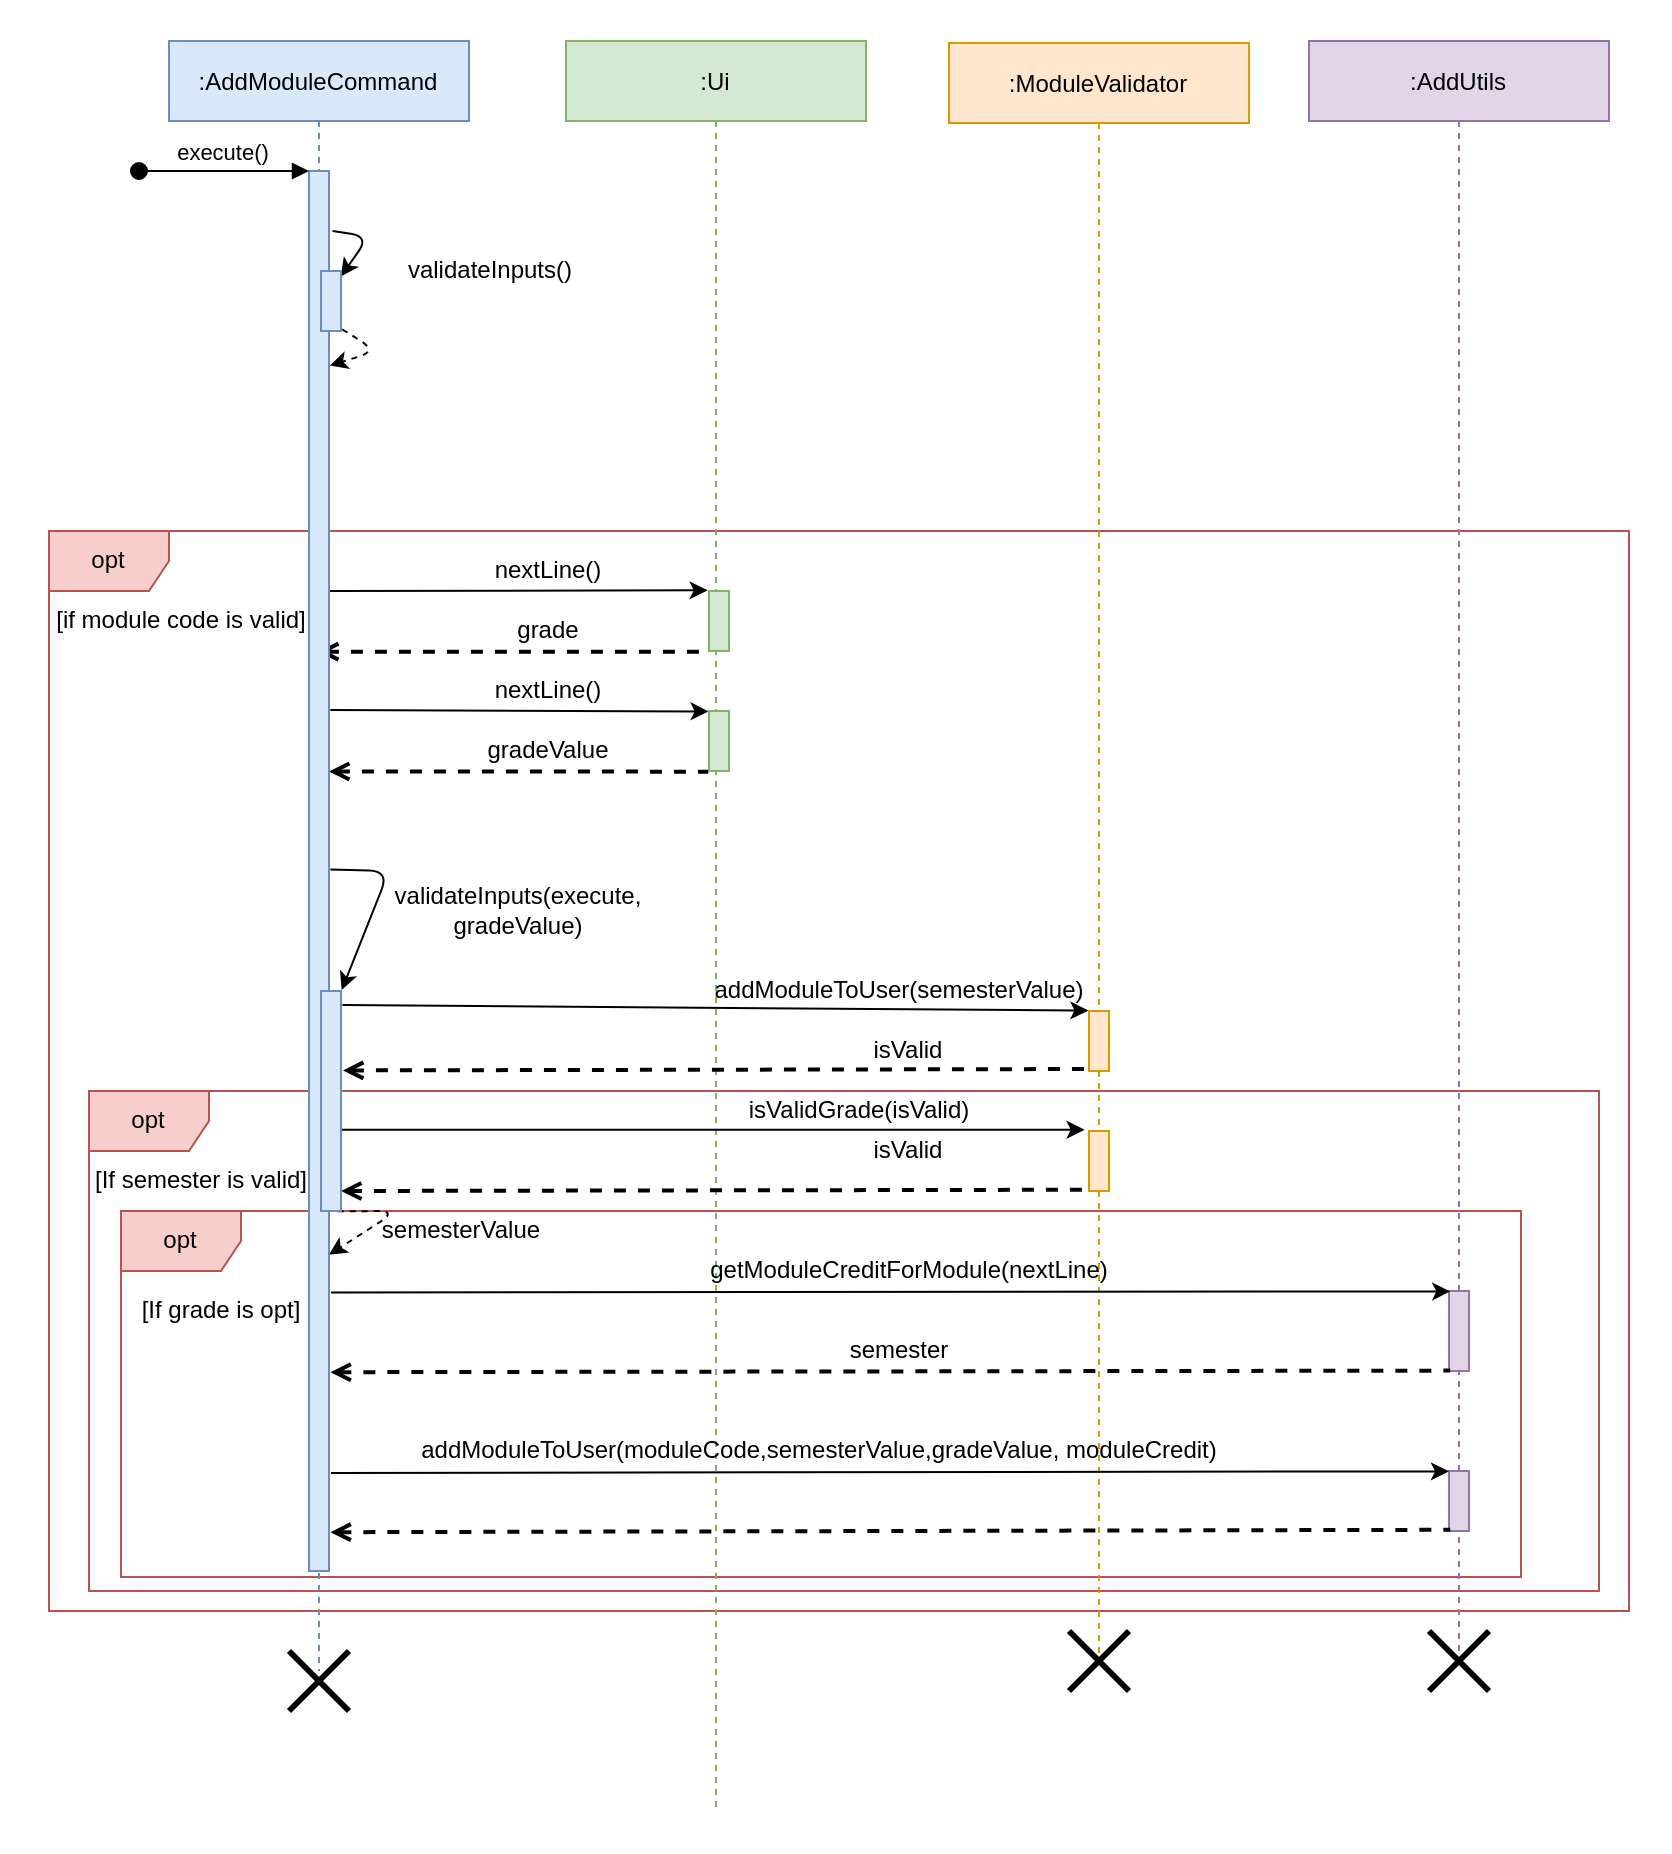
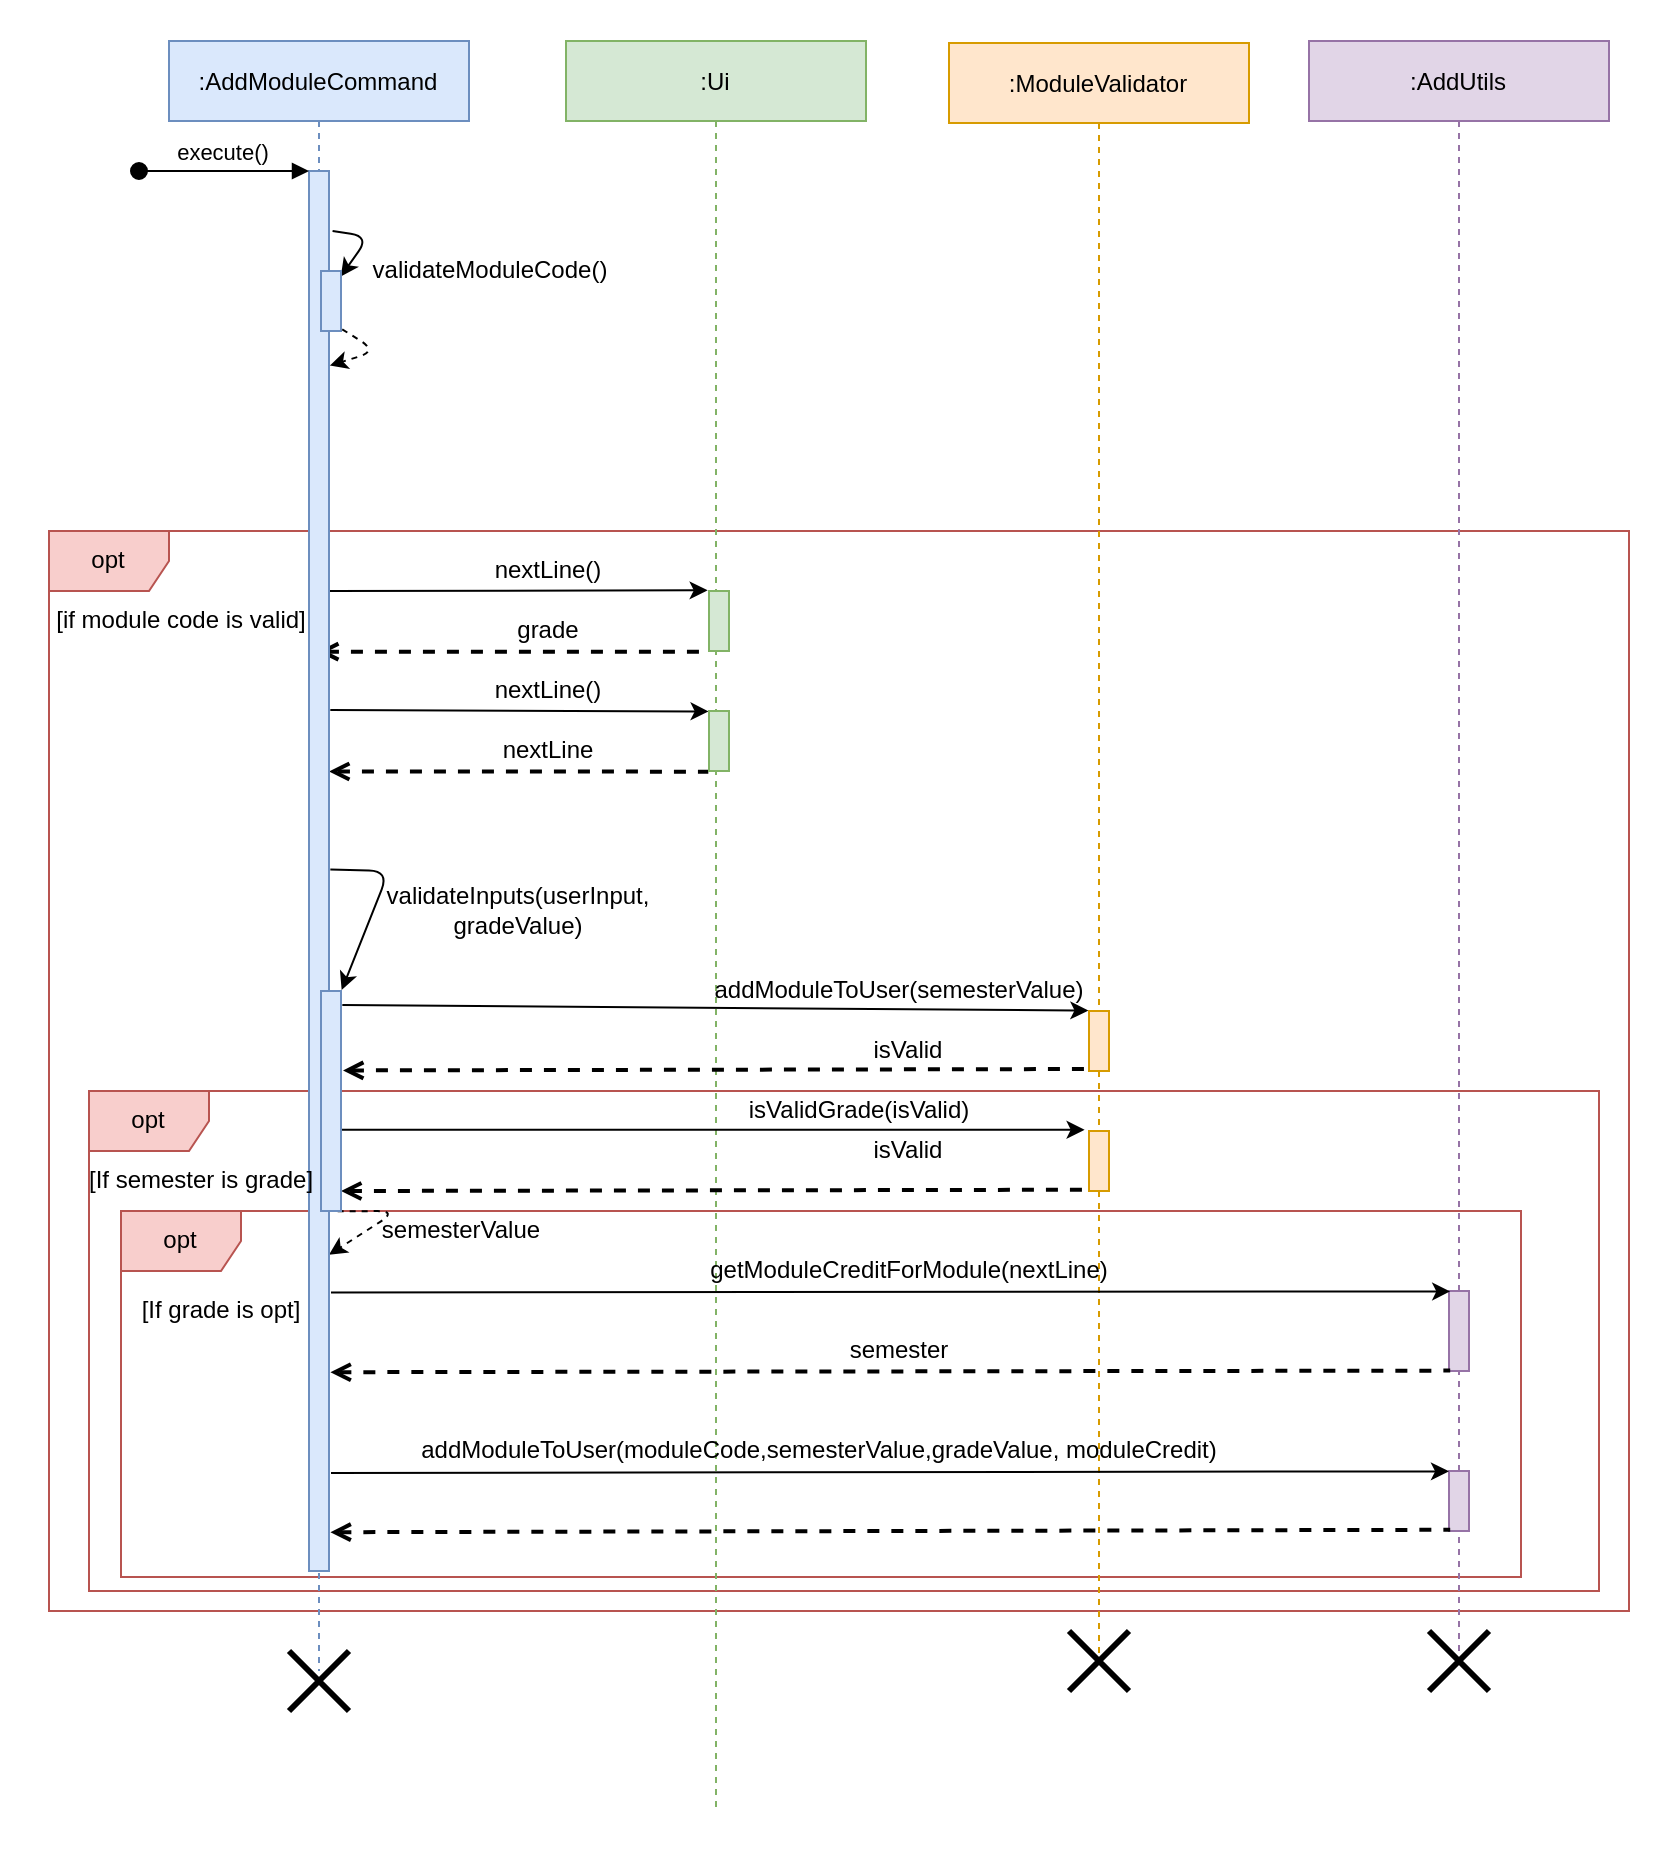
(491, 271) -> (491, 271)
(549, 751) -> (549, 751)
(519, 911) -> (519, 911)
(202, 1181) -> (202, 1181)
